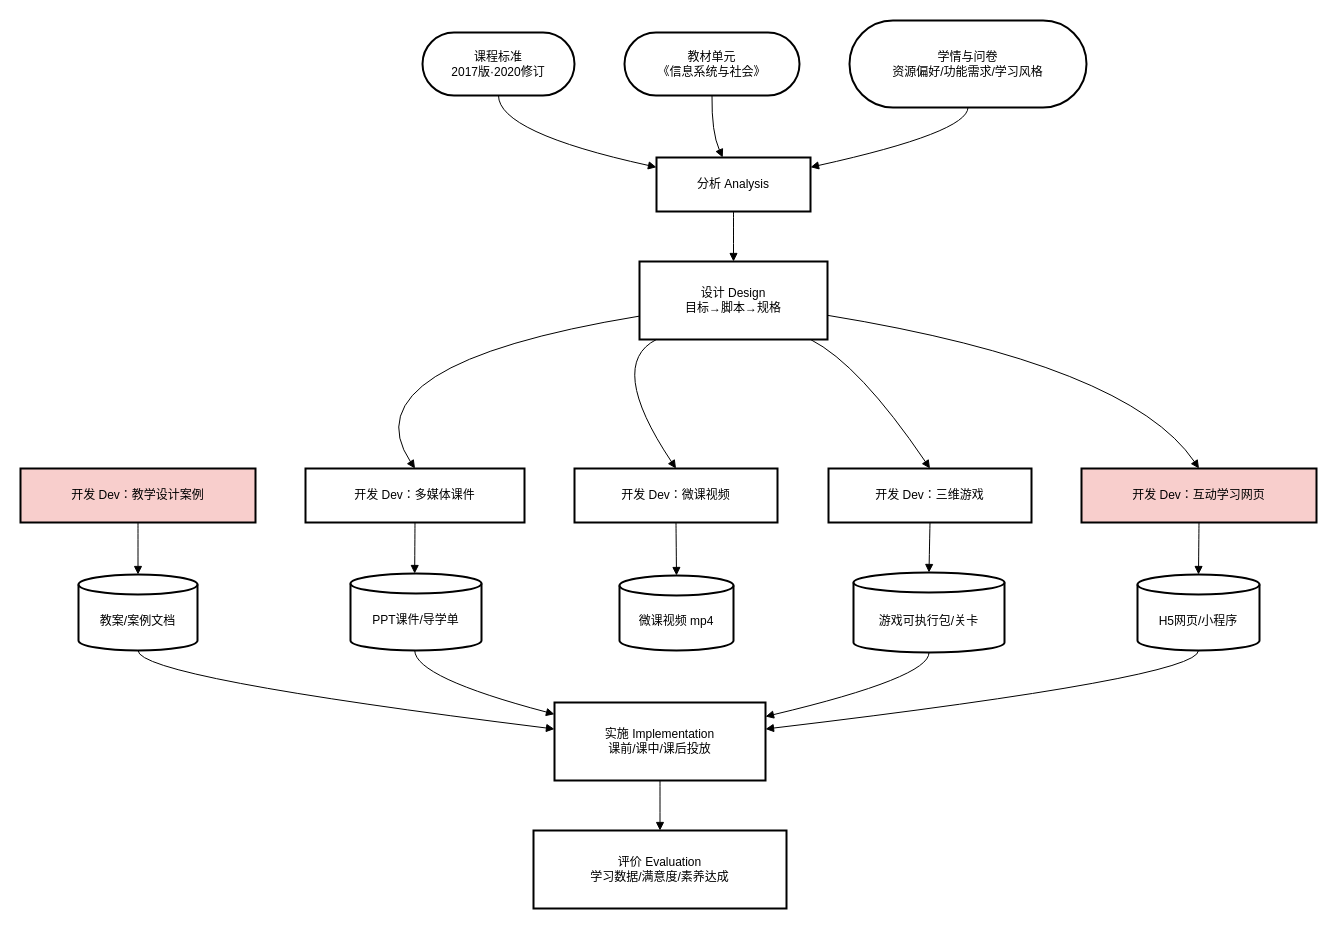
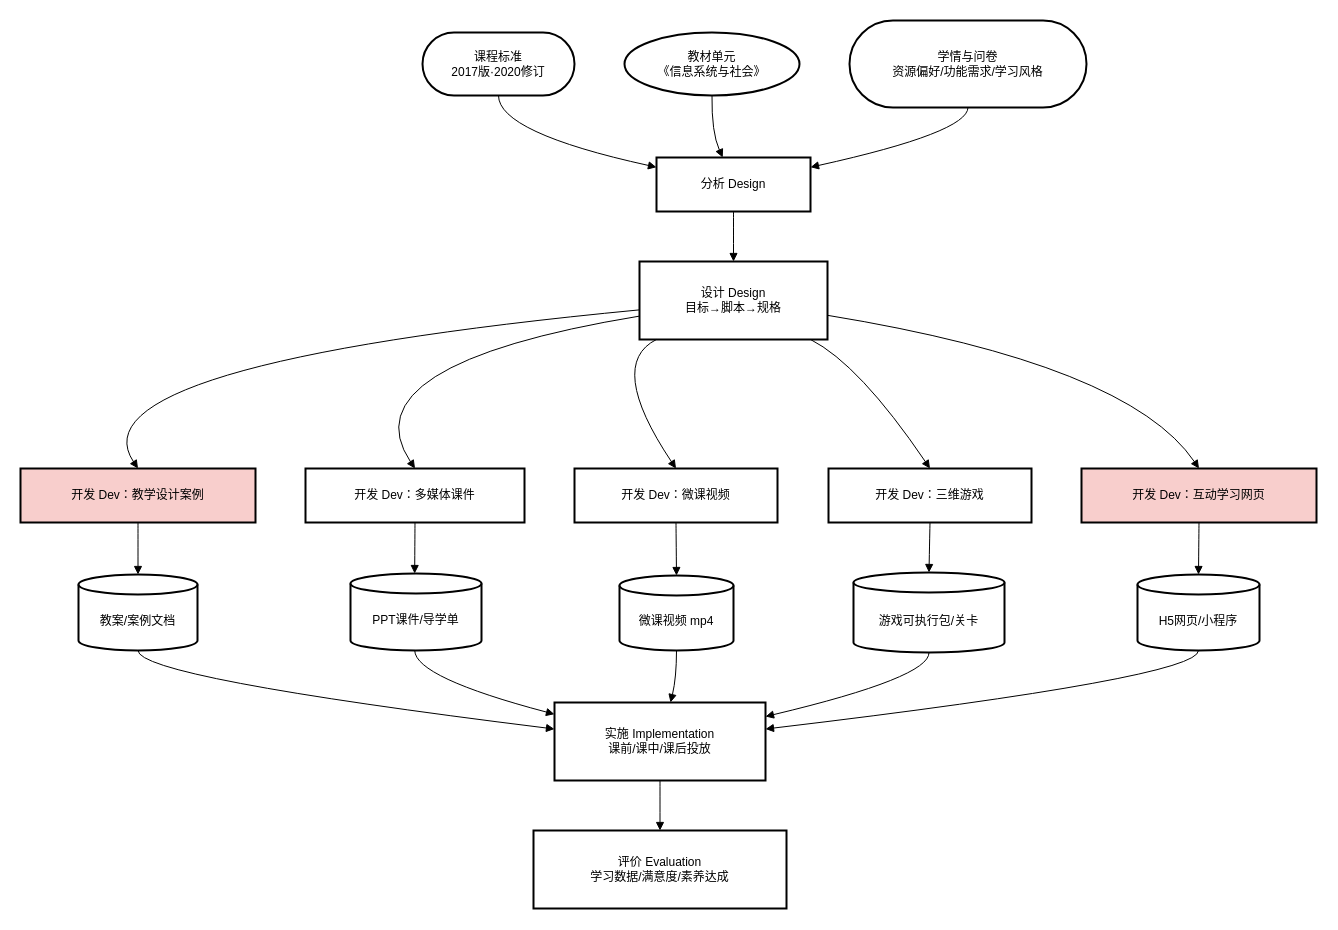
(712, 64) -> (712, 64)
(734, 185) -> (734, 185)
none -> (360, 346)
none -> (676, 672)
